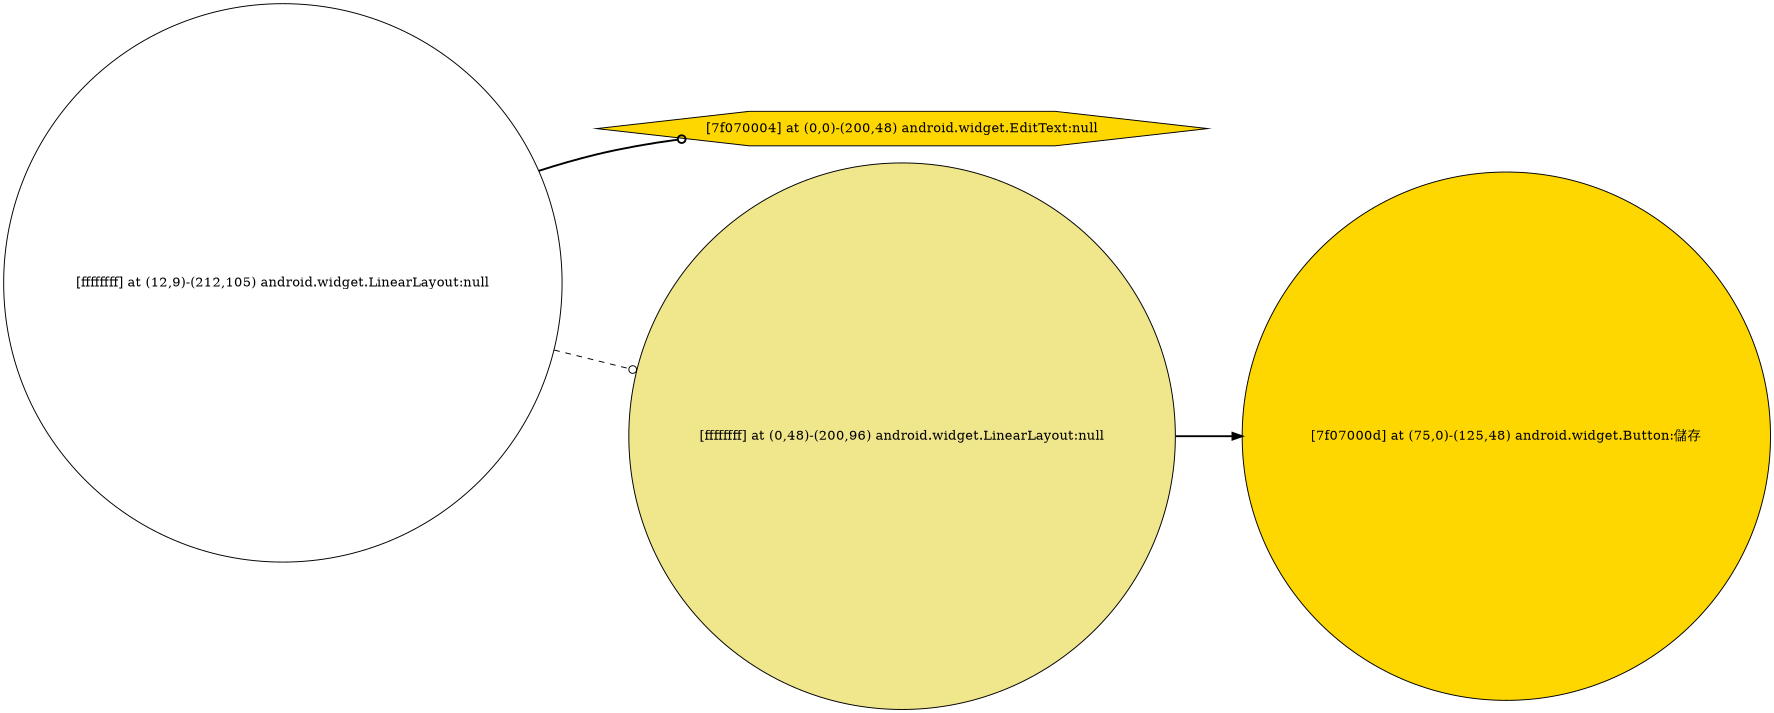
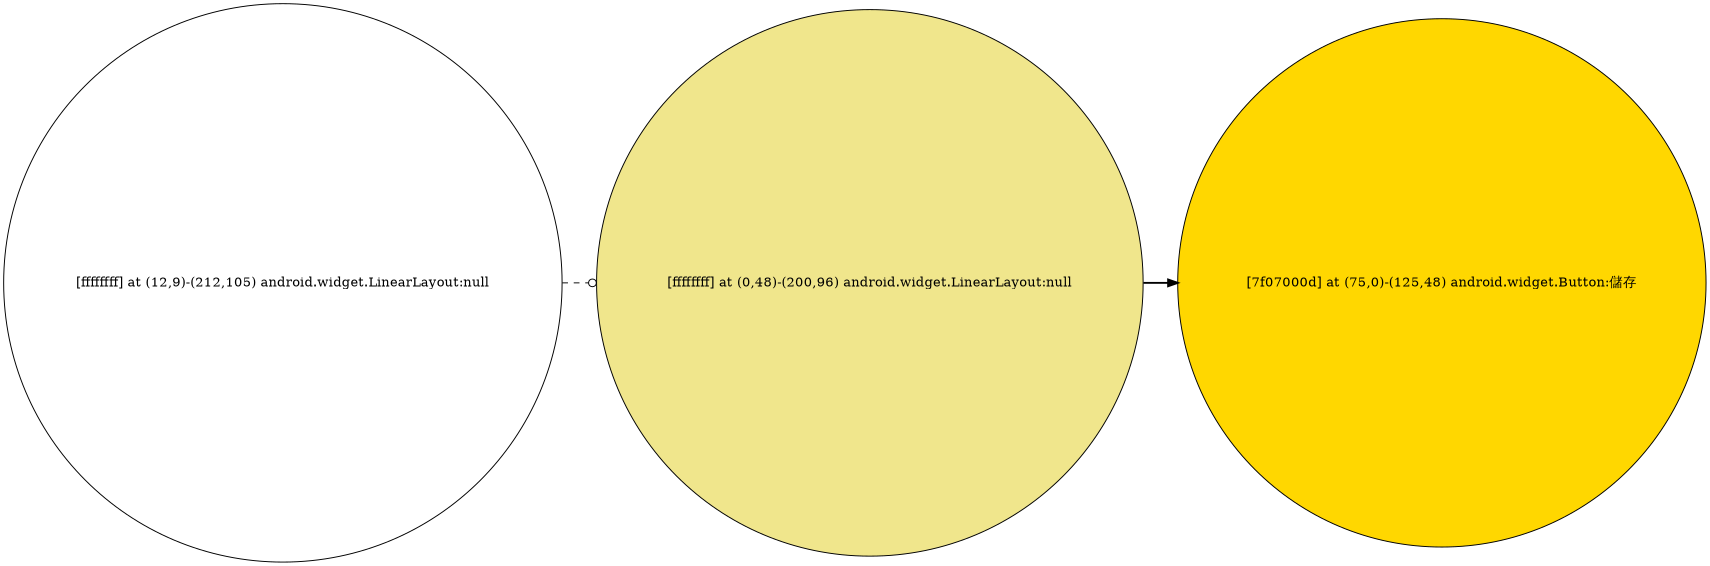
(902, 129) -> none
